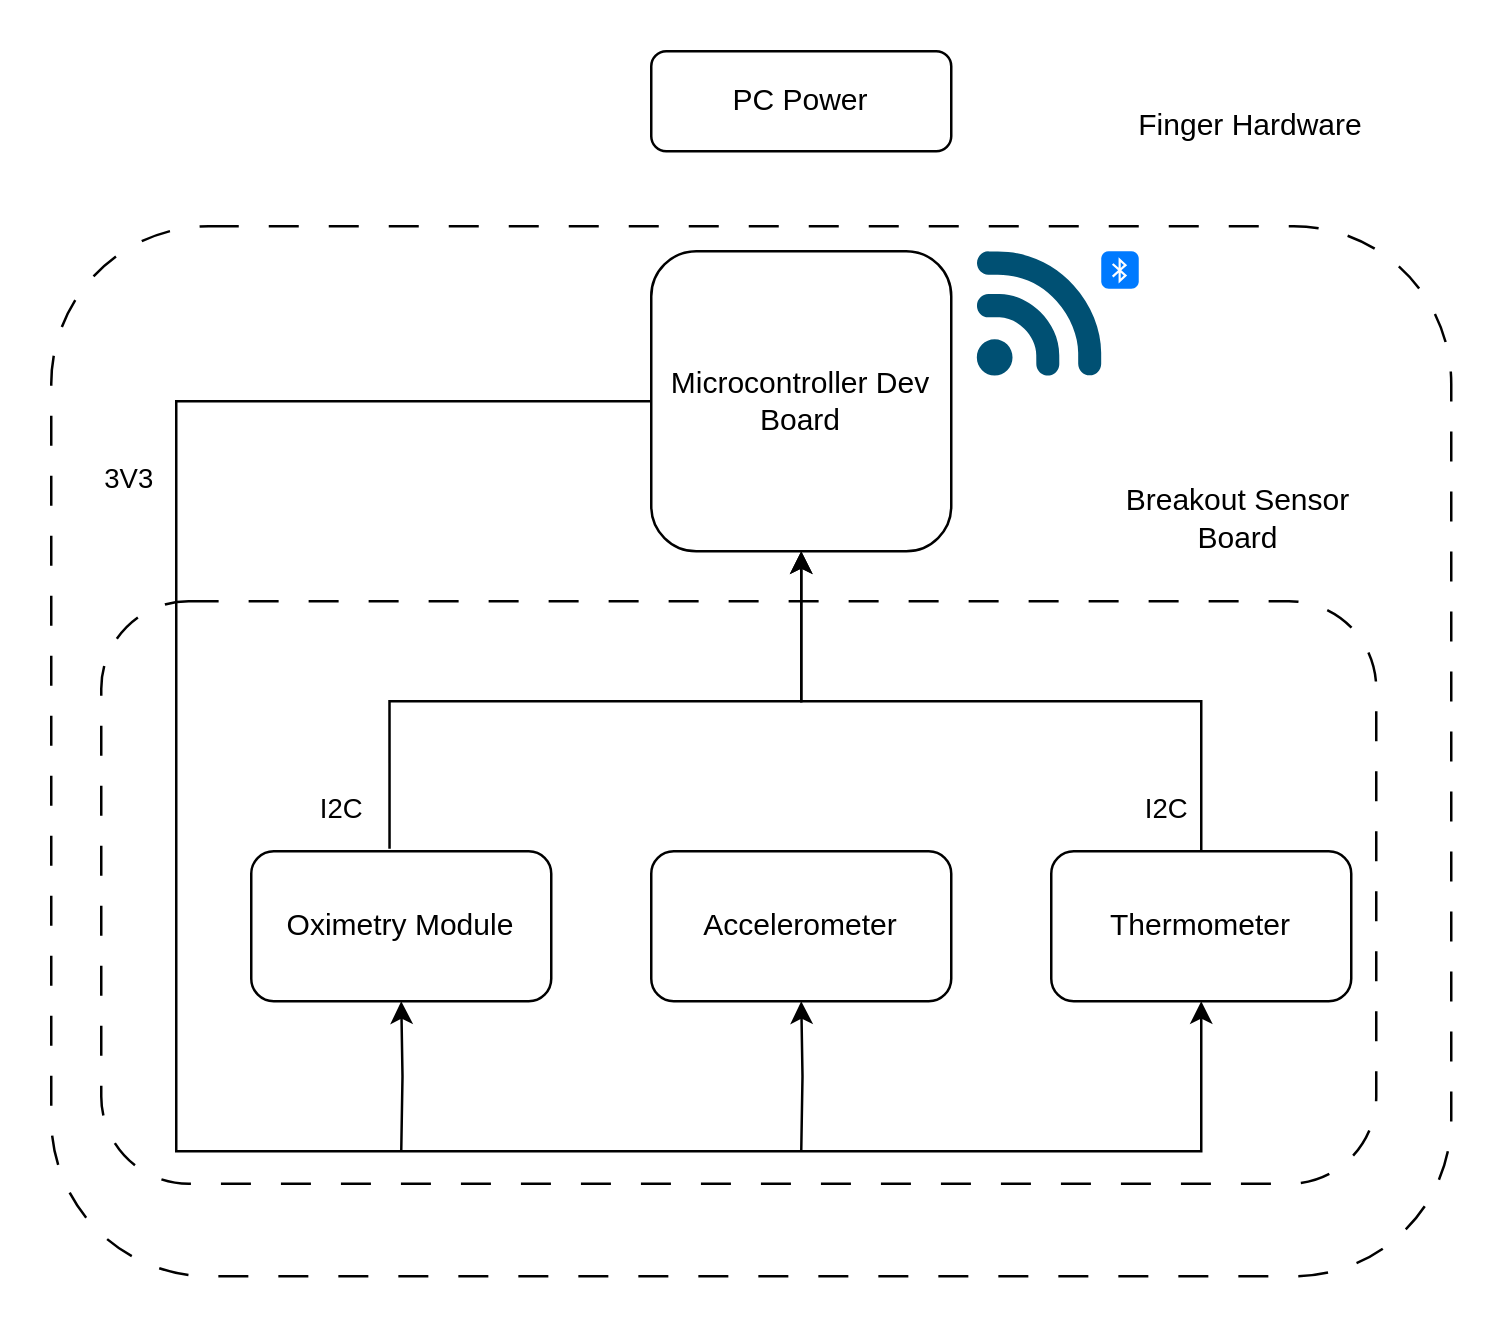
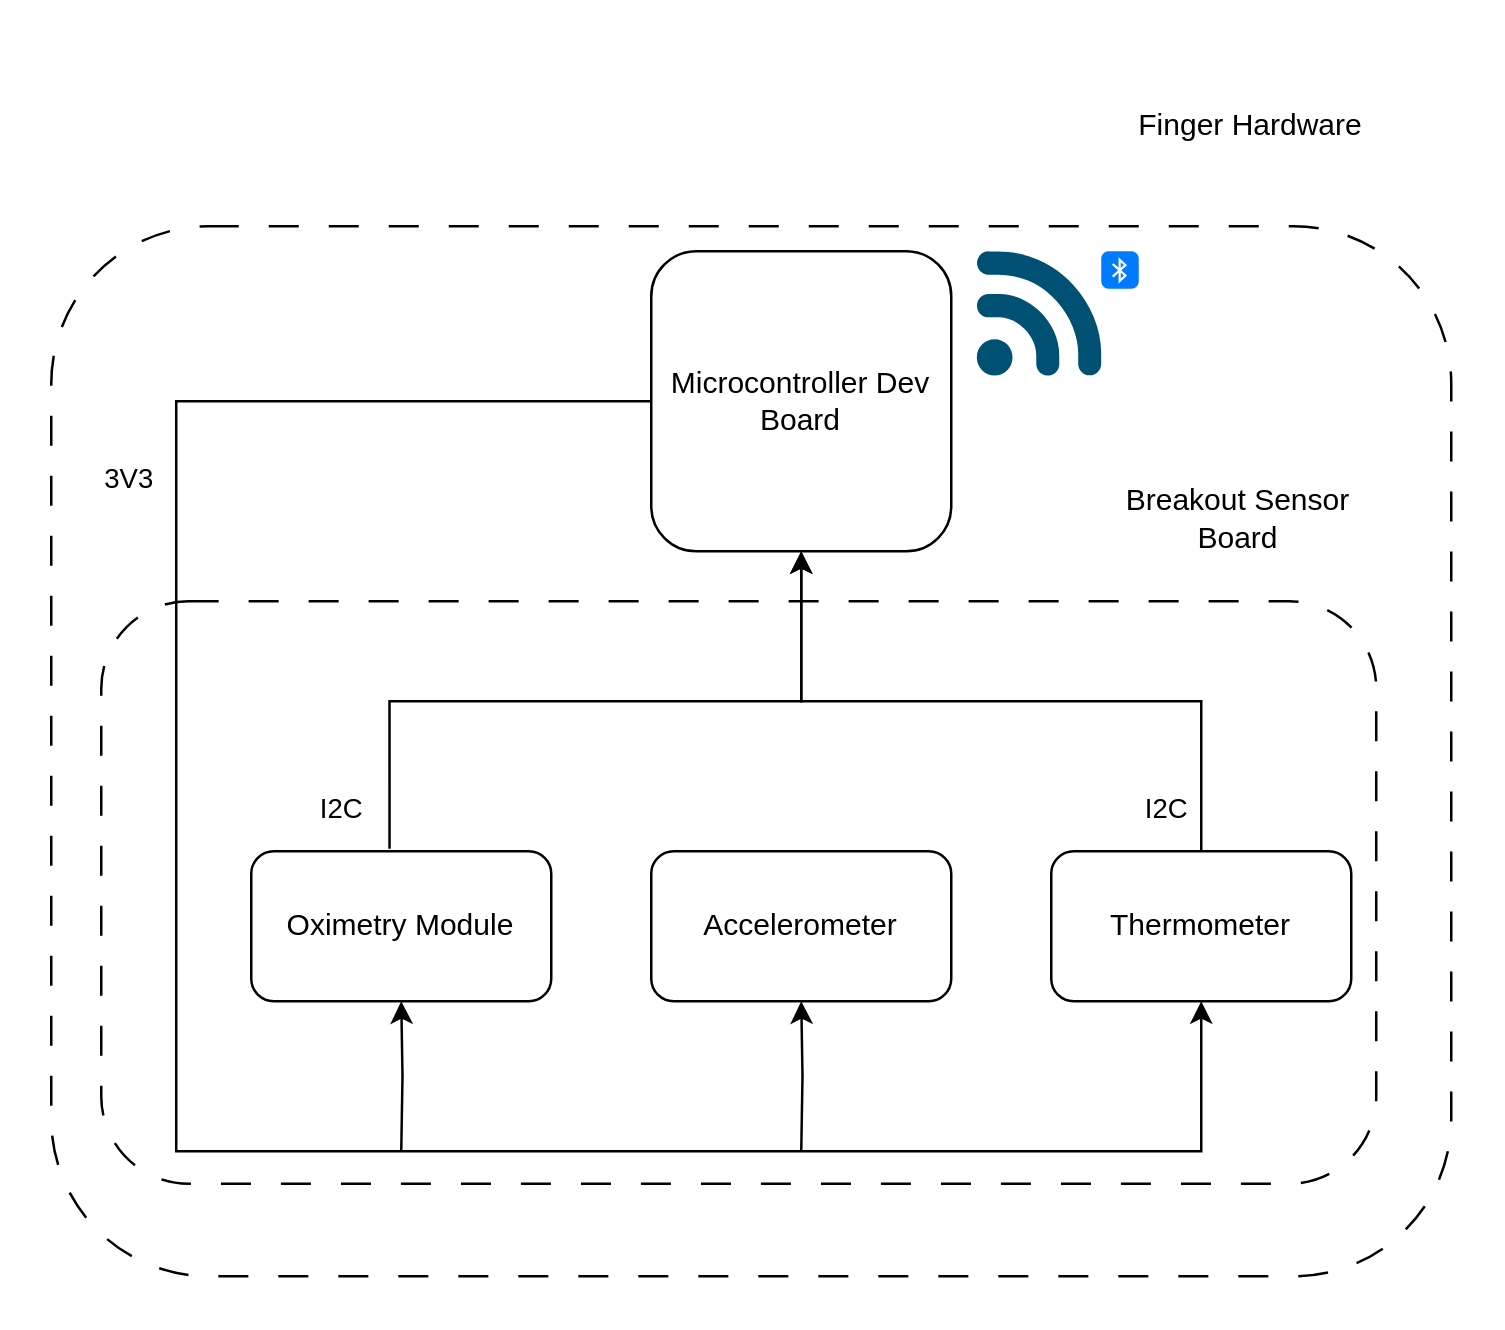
(801, 101) -> none
